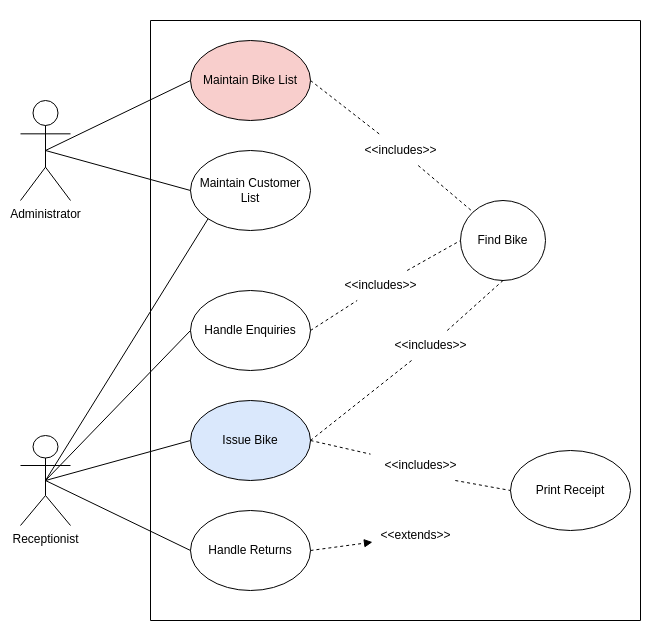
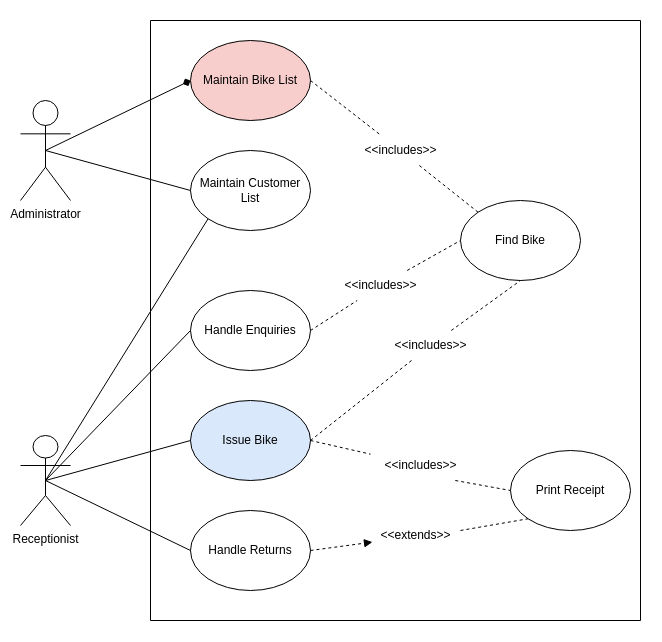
(186, 83) -> (183, 84)
(503, 241) -> (521, 241)
none -> (494, 525)
